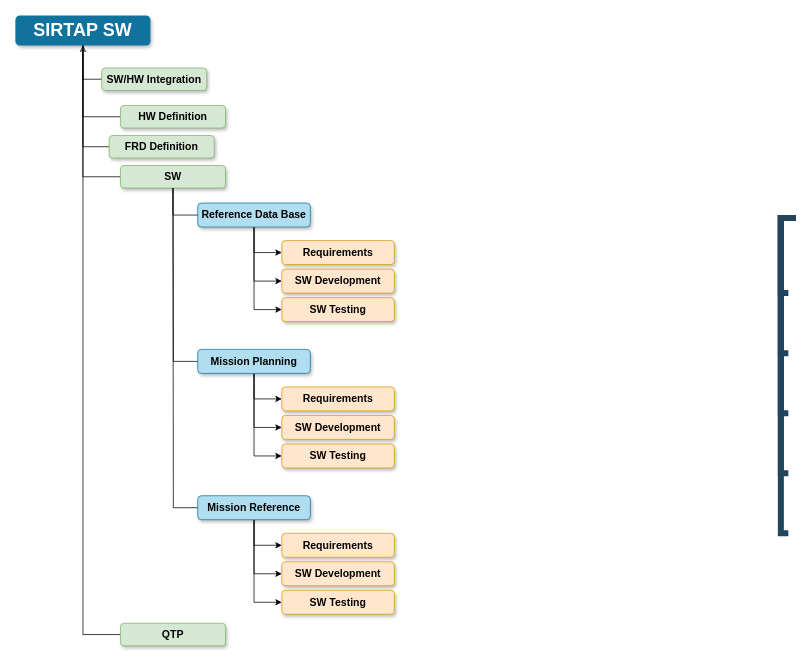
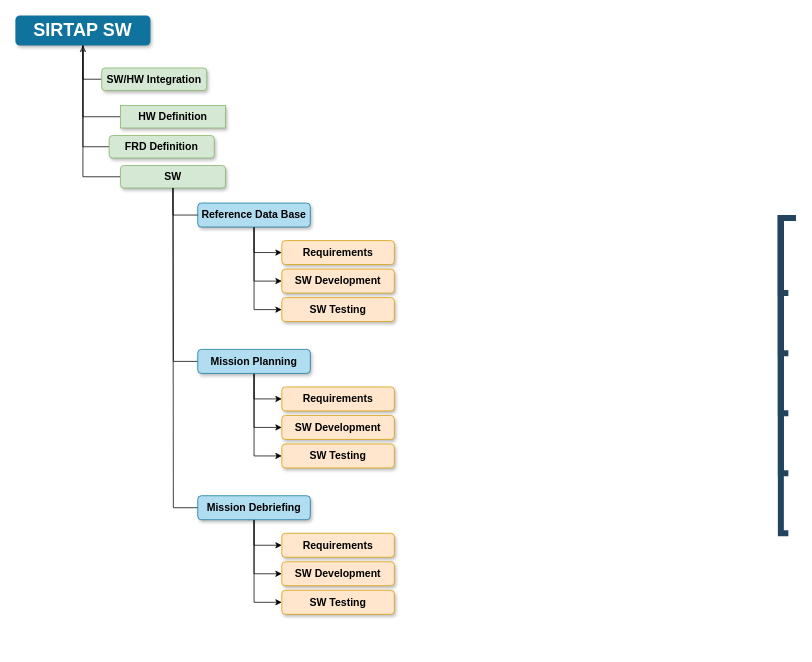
(173, 117) -> (173, 117)
(83, 424) -> none
(254, 507) -> (254, 507)
(173, 634) -> none
